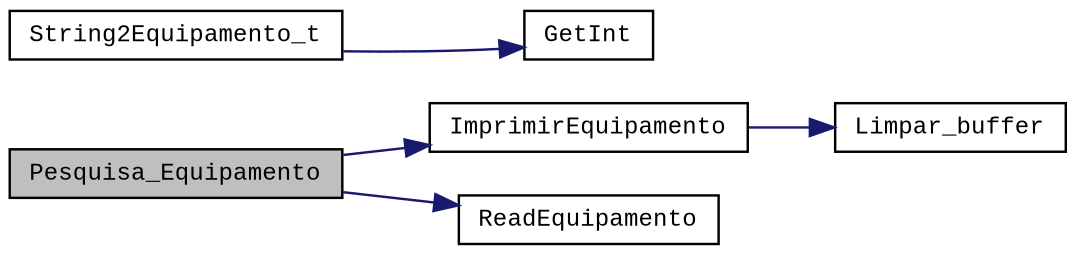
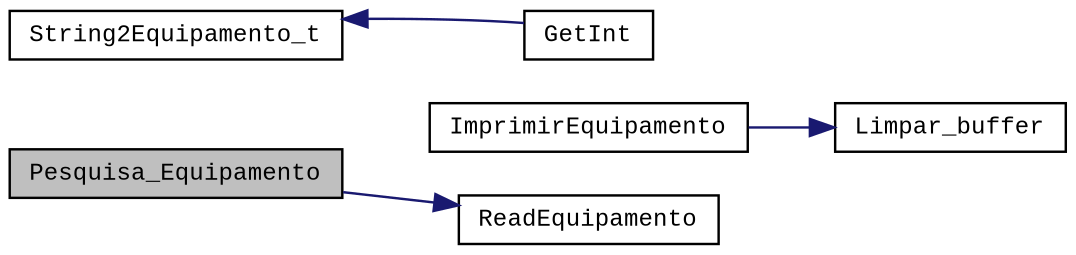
(421, 51) -> (446, 20)
(374, 151) -> none
